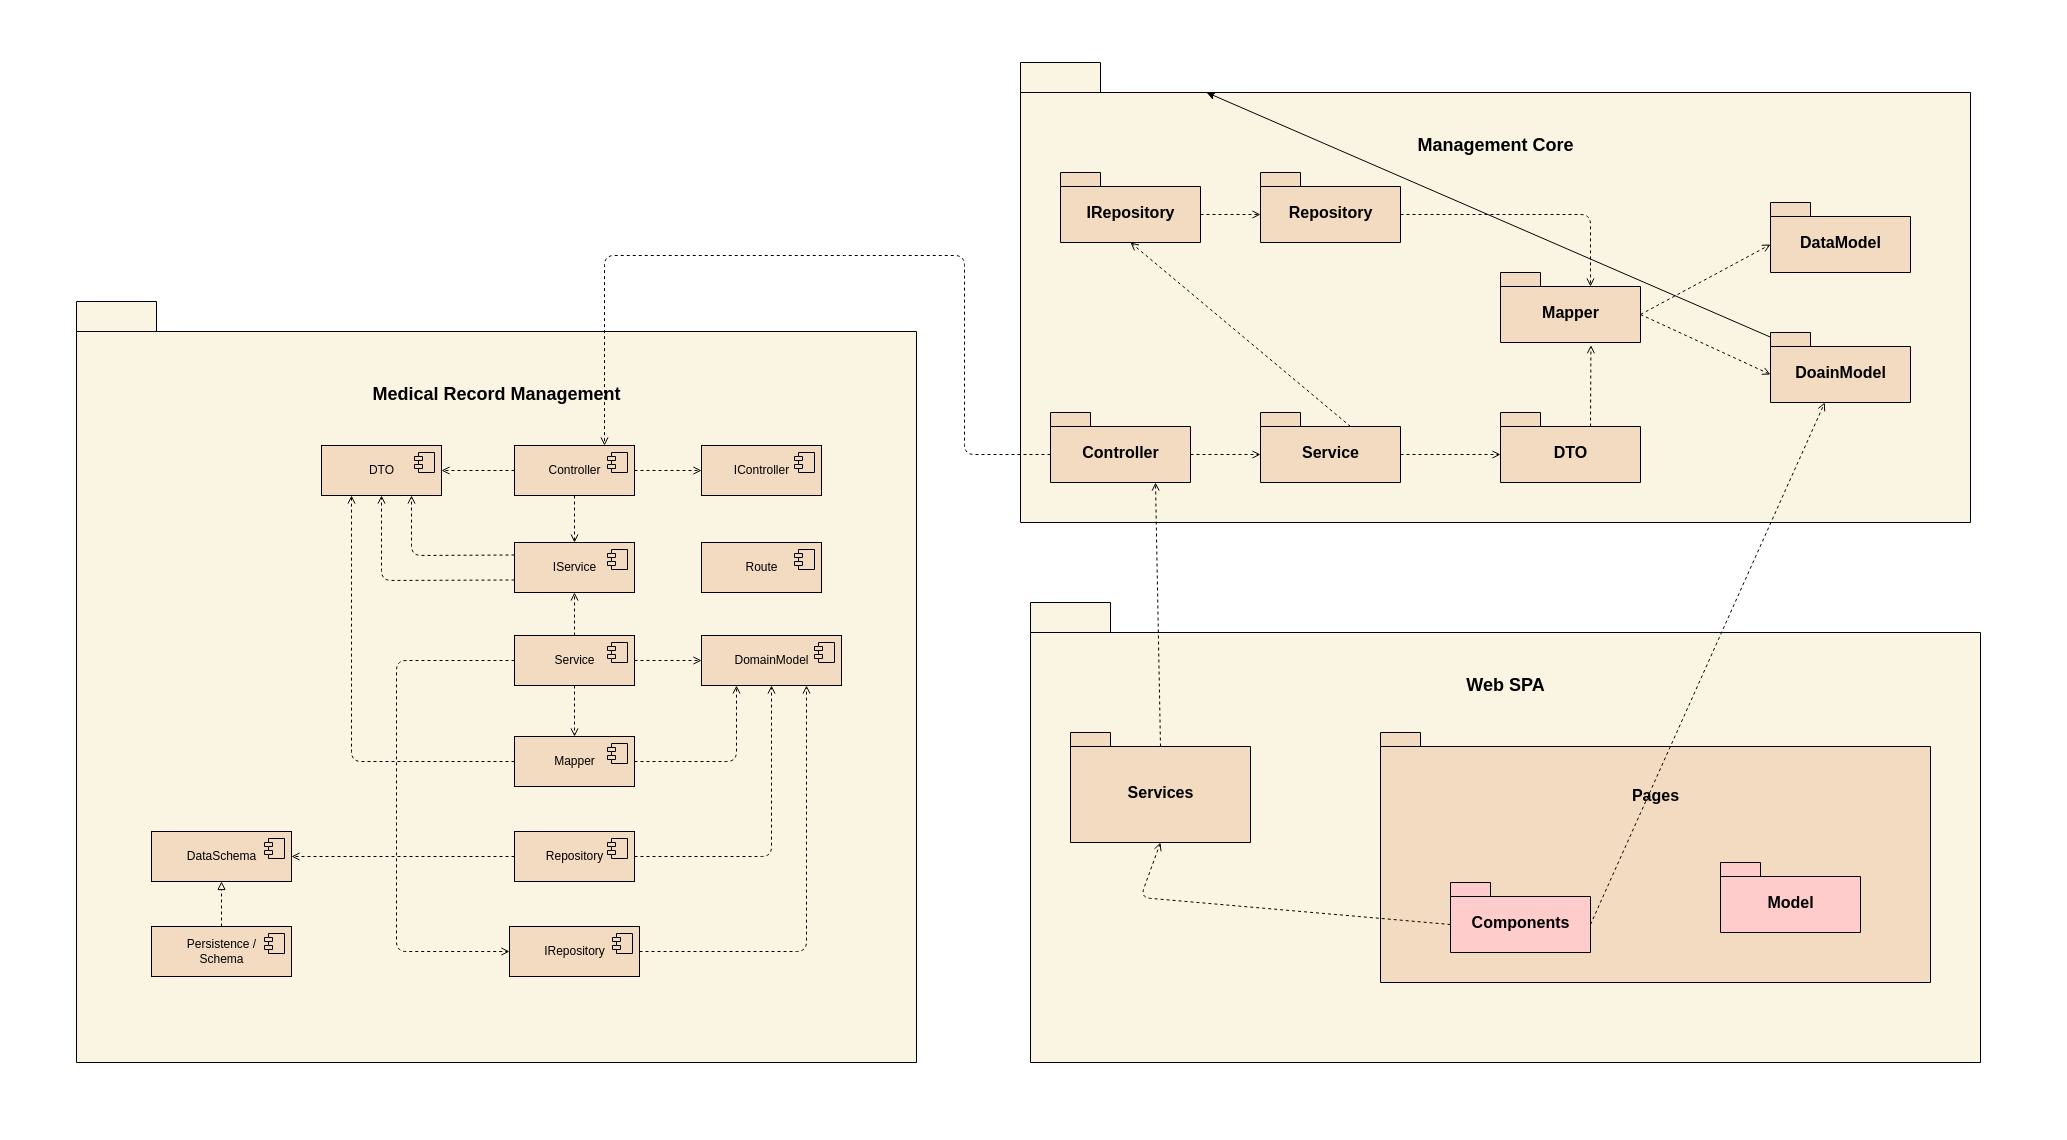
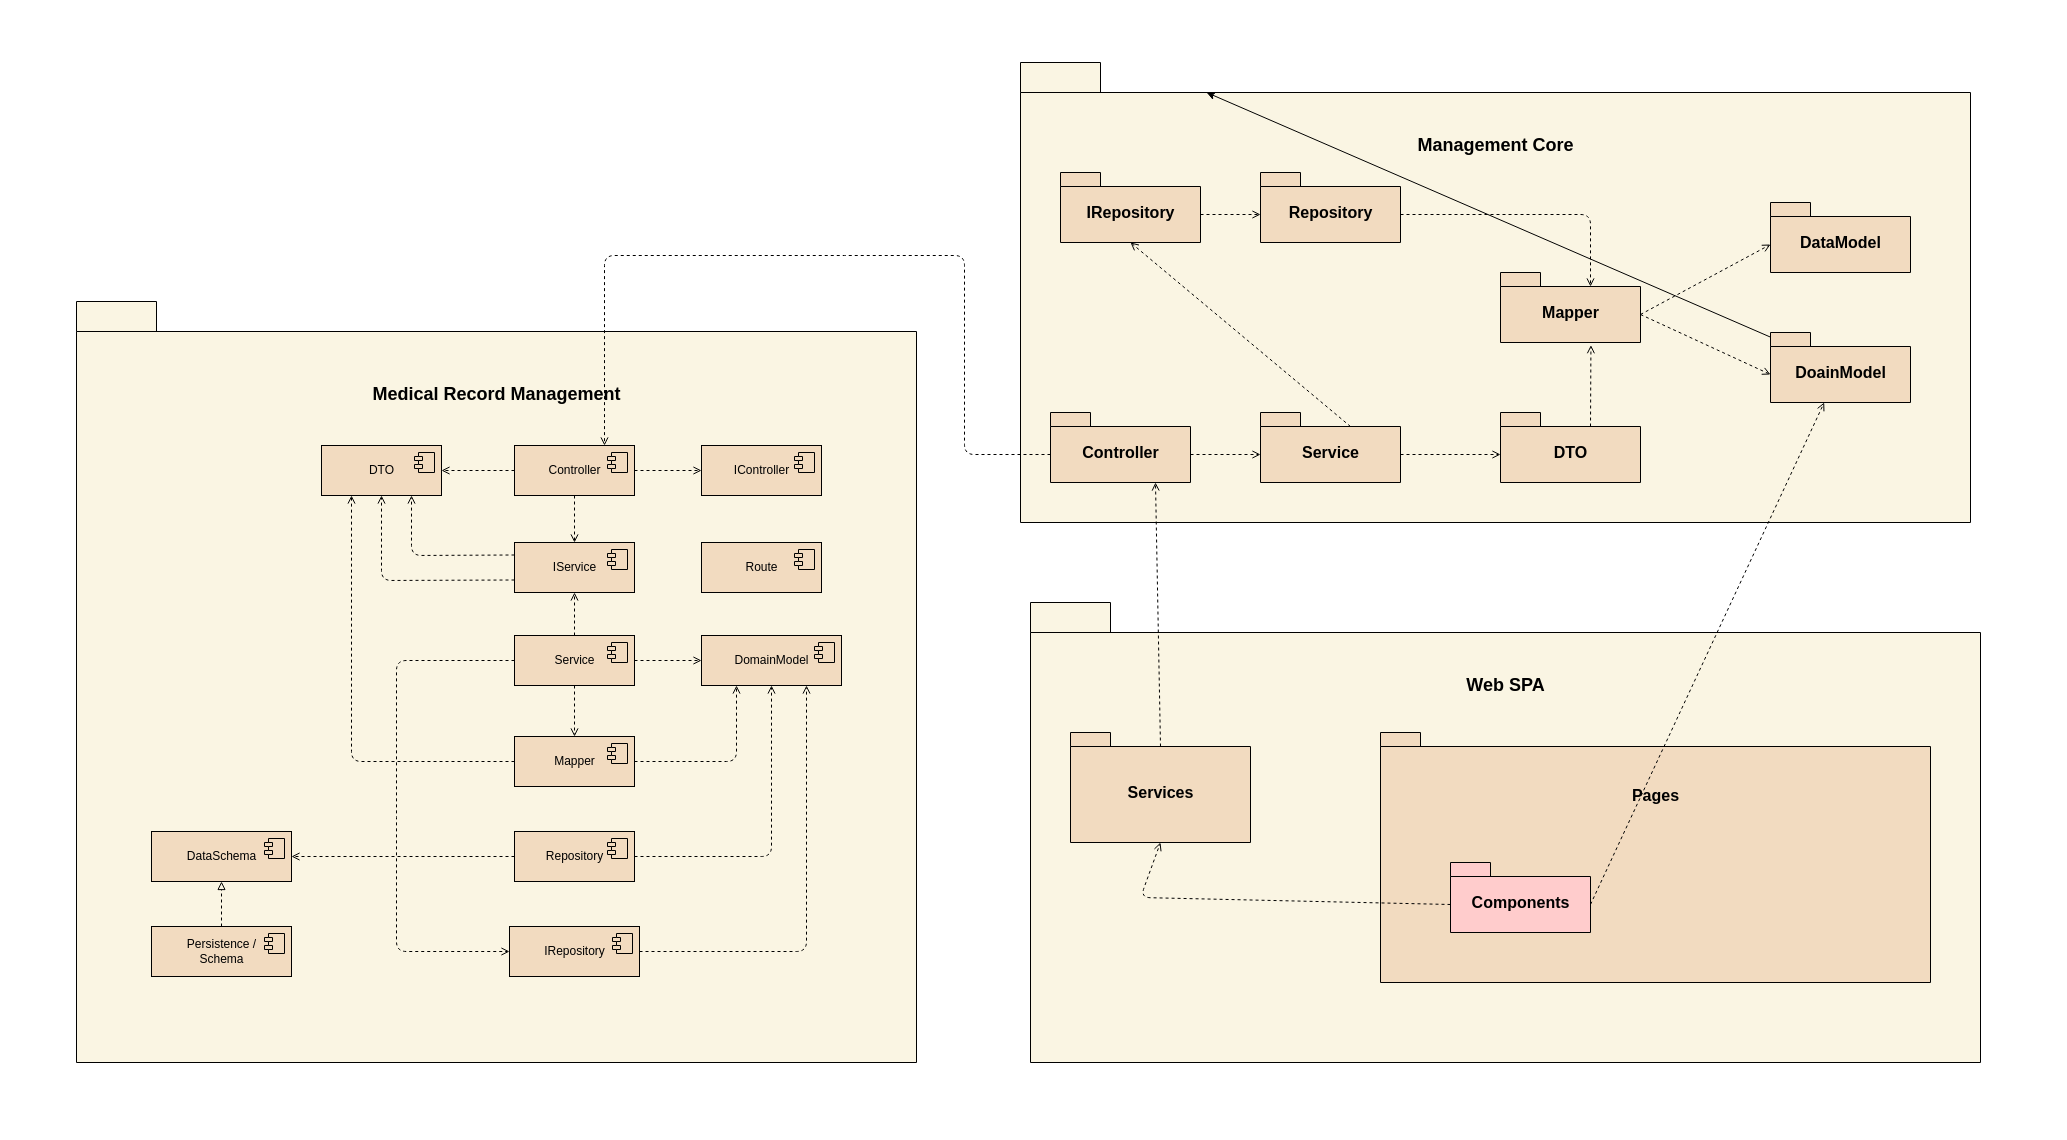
(1791, 898) -> none
(1521, 918) -> (1521, 898)
